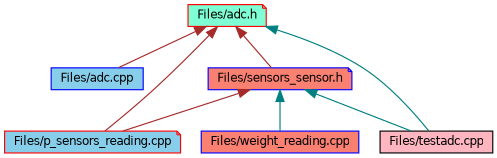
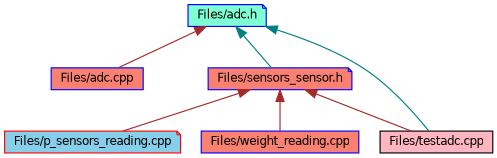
(227, 16) -> (227, 16)
(258, 52) -> (258, 52)
(97, 79) -> (97, 79)
(159, 85) -> none
(363, 112) -> (363, 112)
(280, 116) -> (280, 116)
